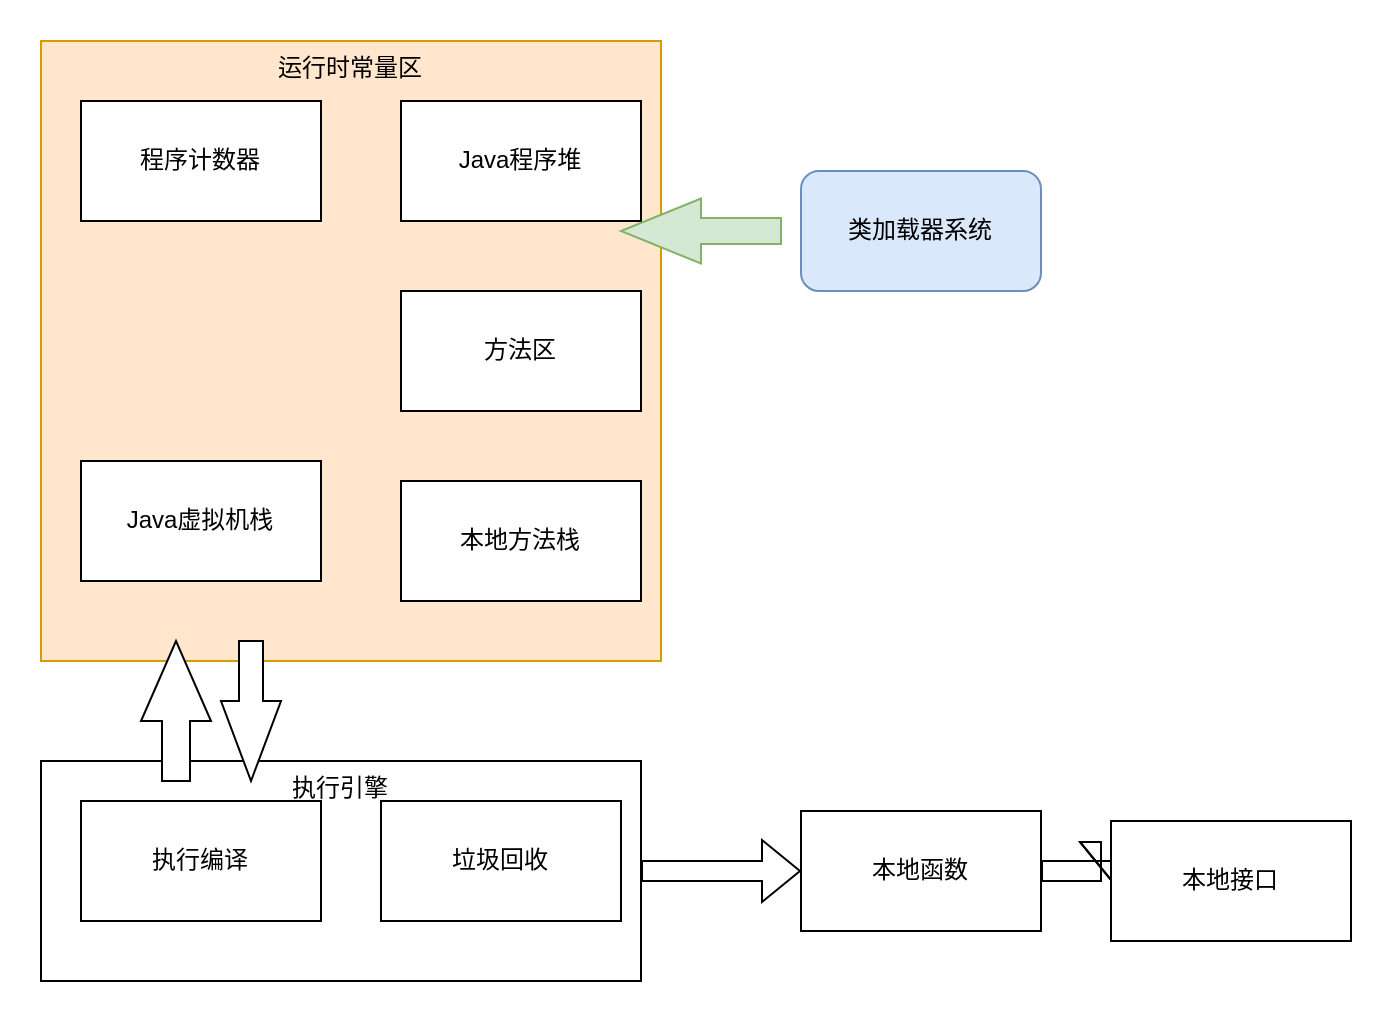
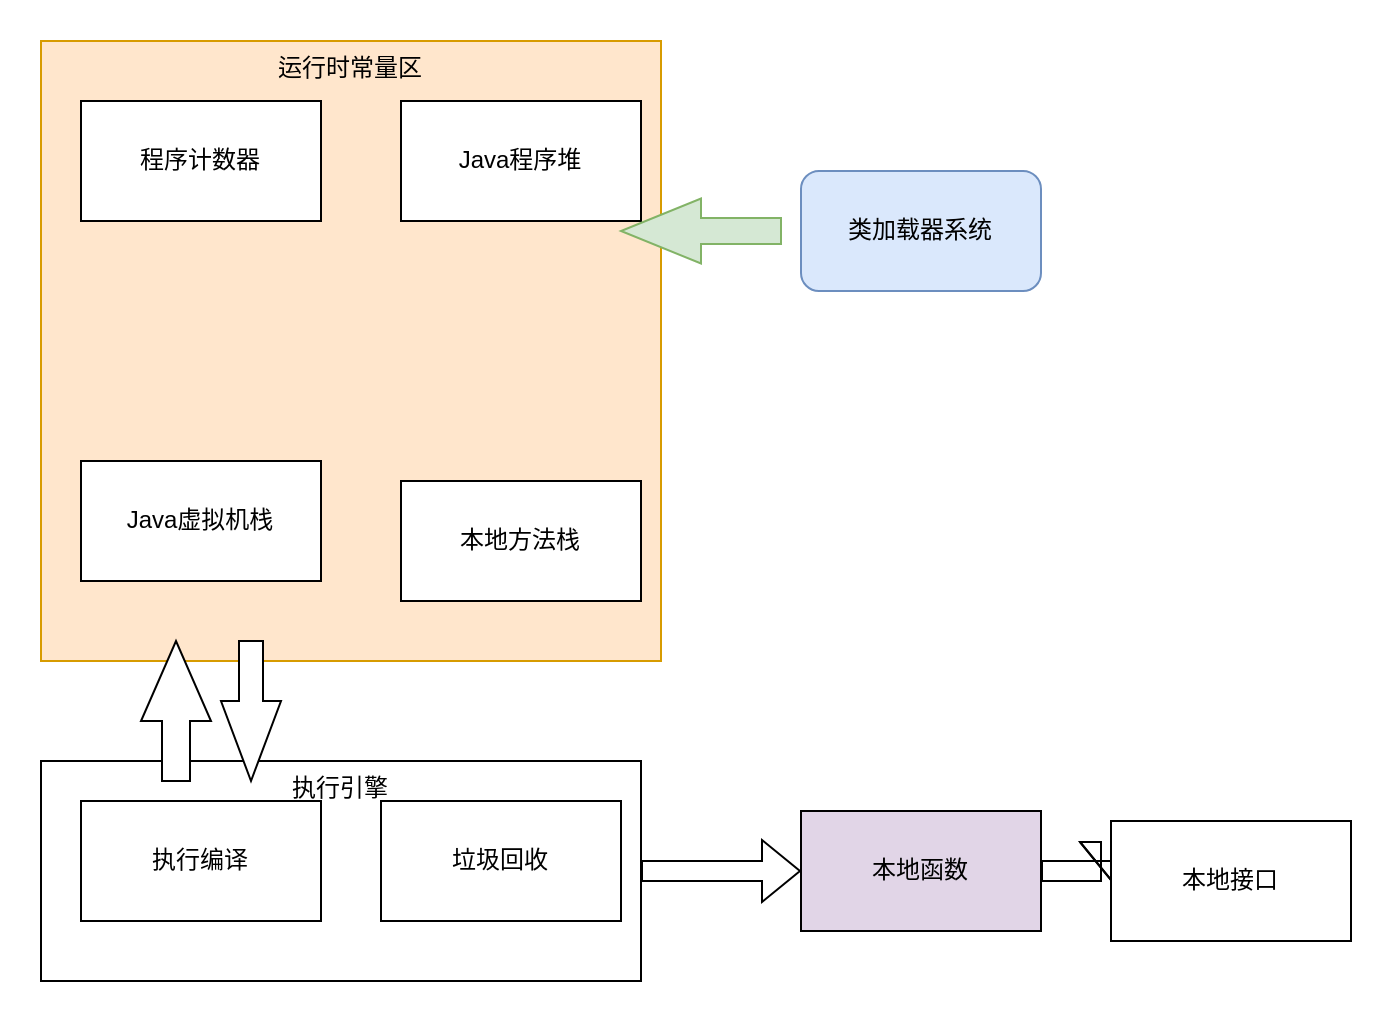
(521, 351) -> none
(921, 871) -> (921, 871)
